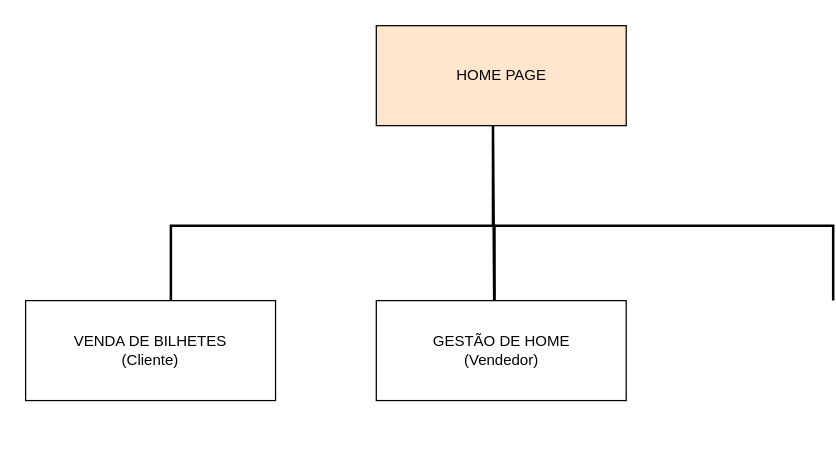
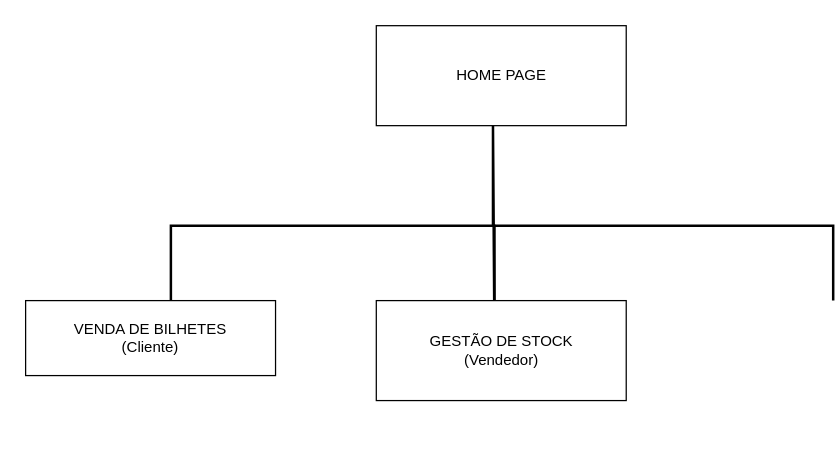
(501, 76) -> (501, 76)
(151, 351) -> (151, 338)
(502, 351) -> (502, 351)
